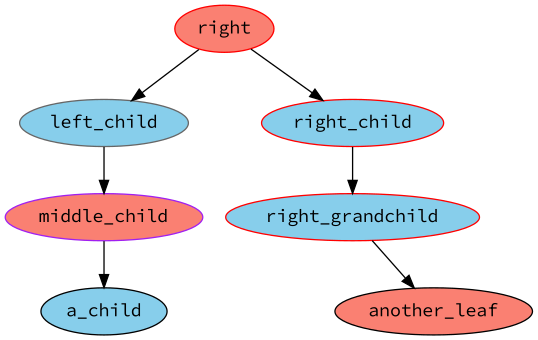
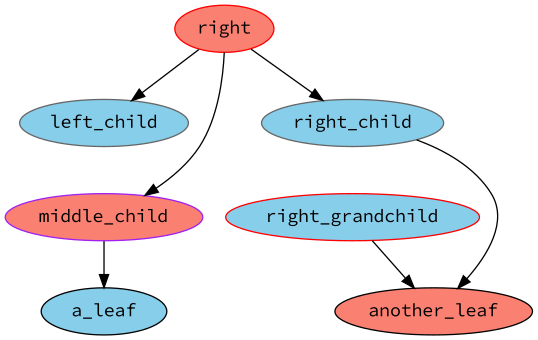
(353, 123) -> (353, 123)
(104, 164) -> (208, 130)
(353, 164) -> (492, 194)
(104, 311) -> (104, 311)
